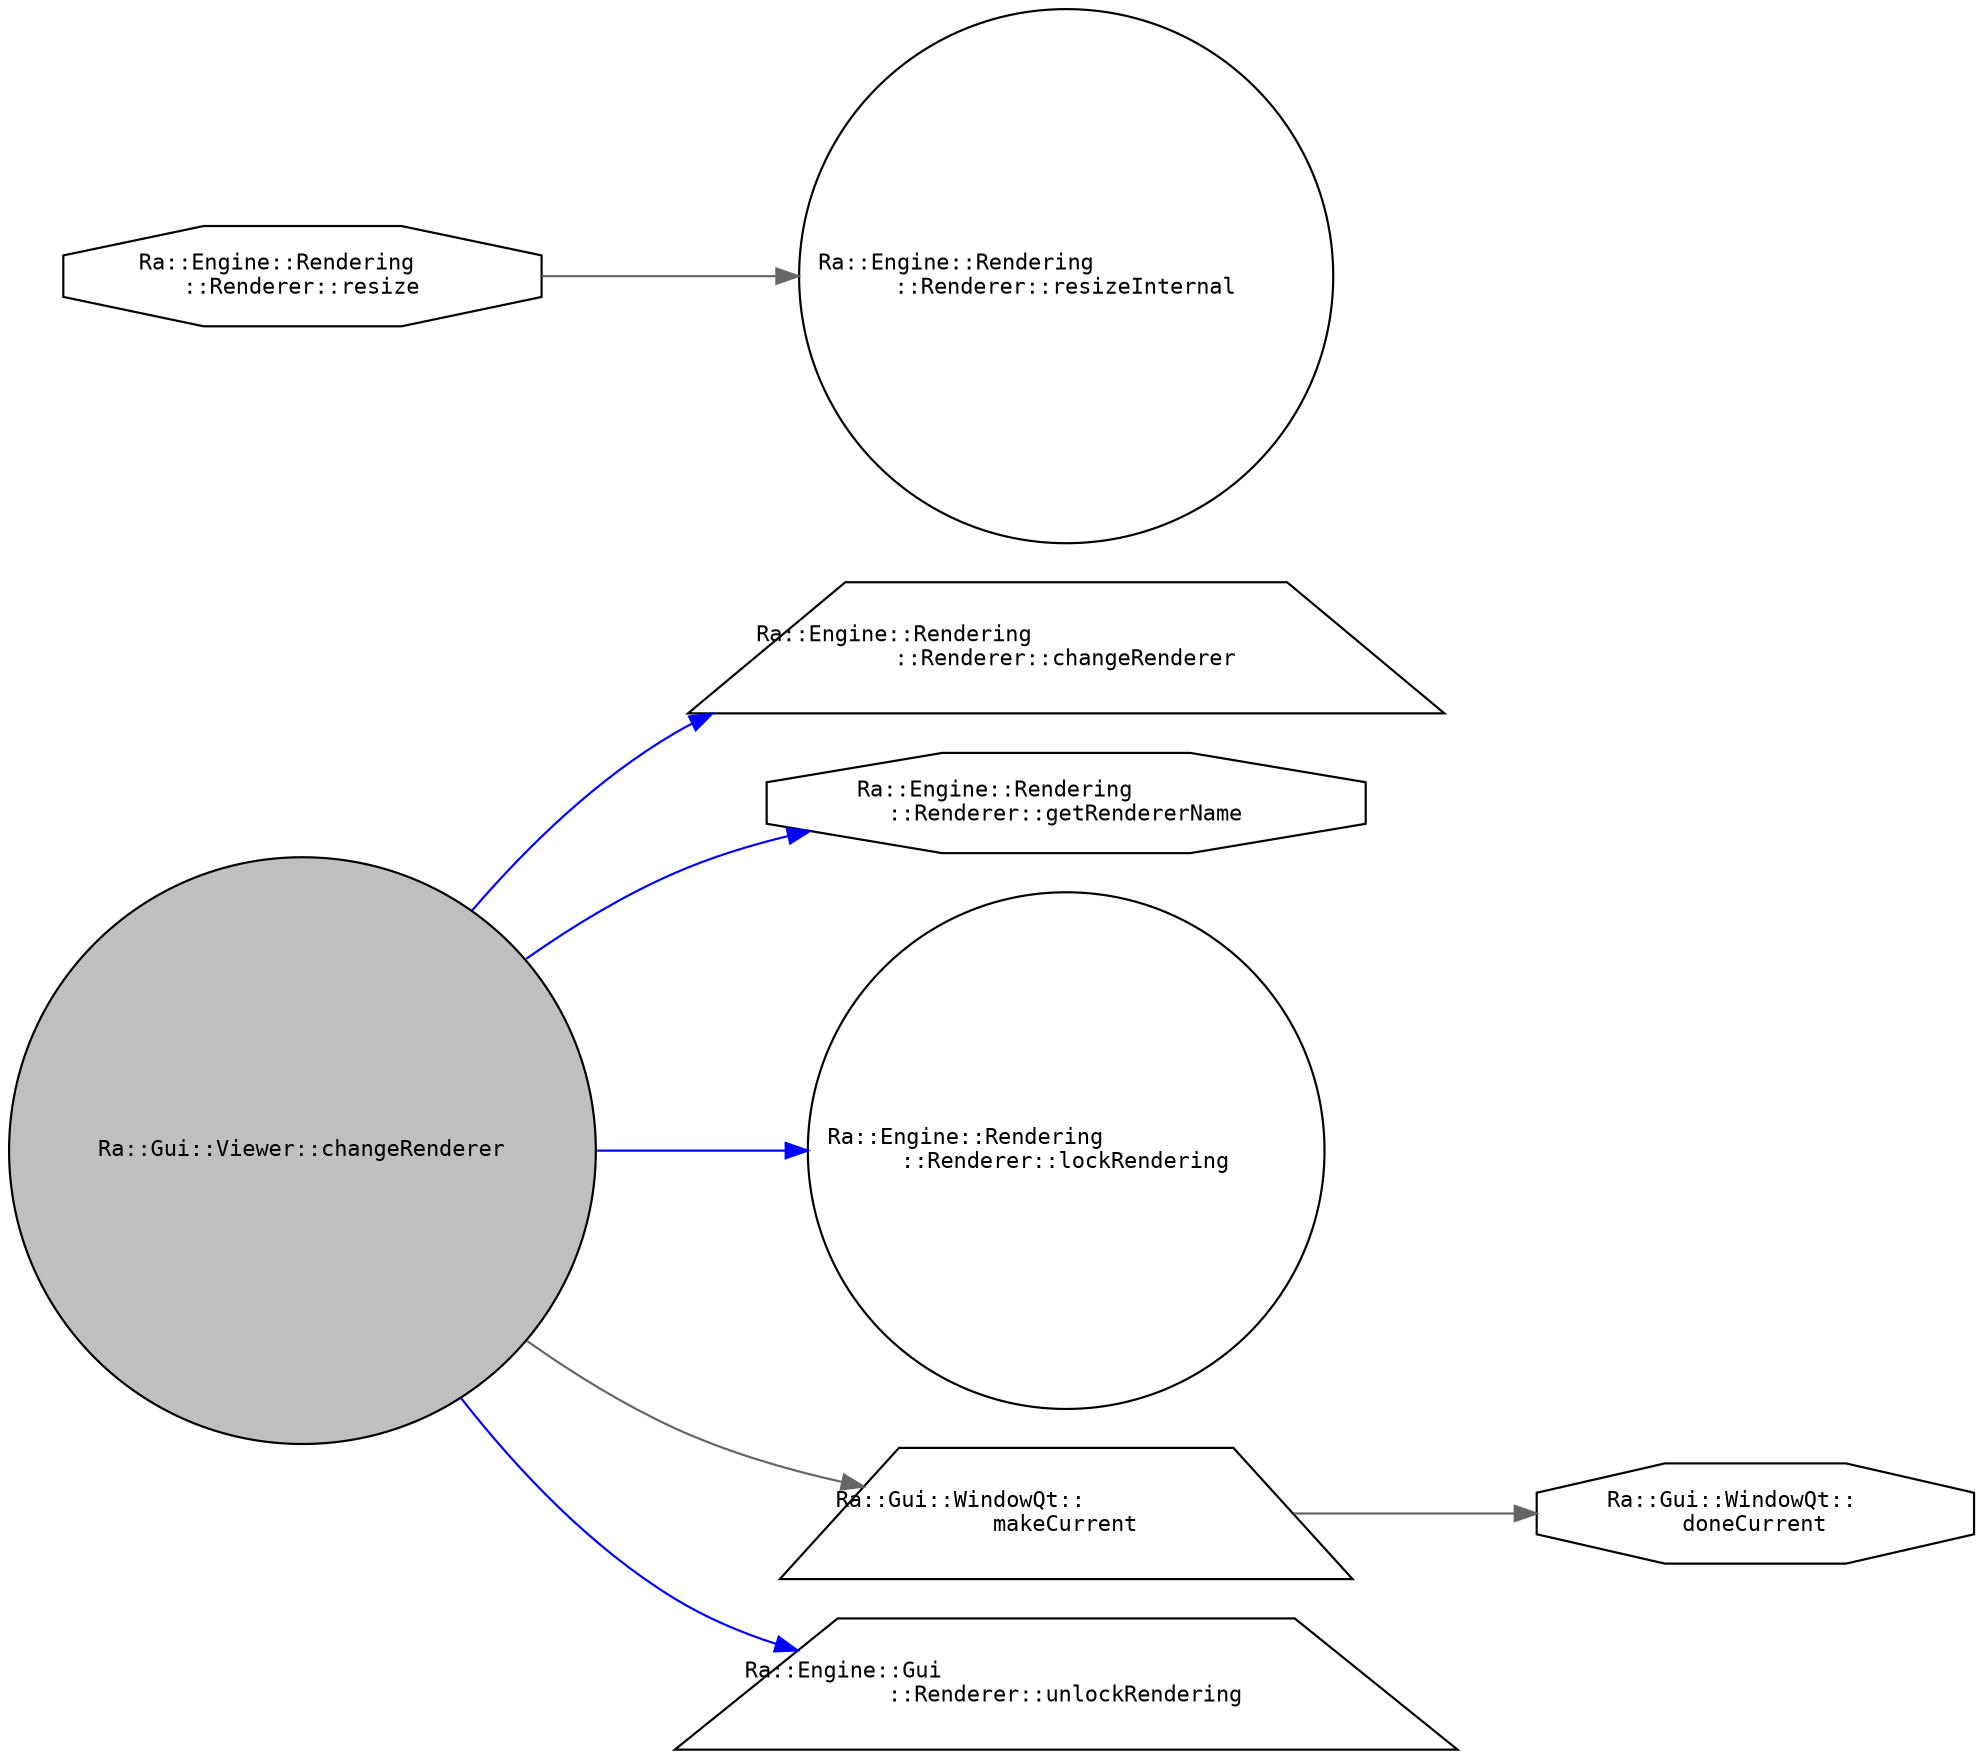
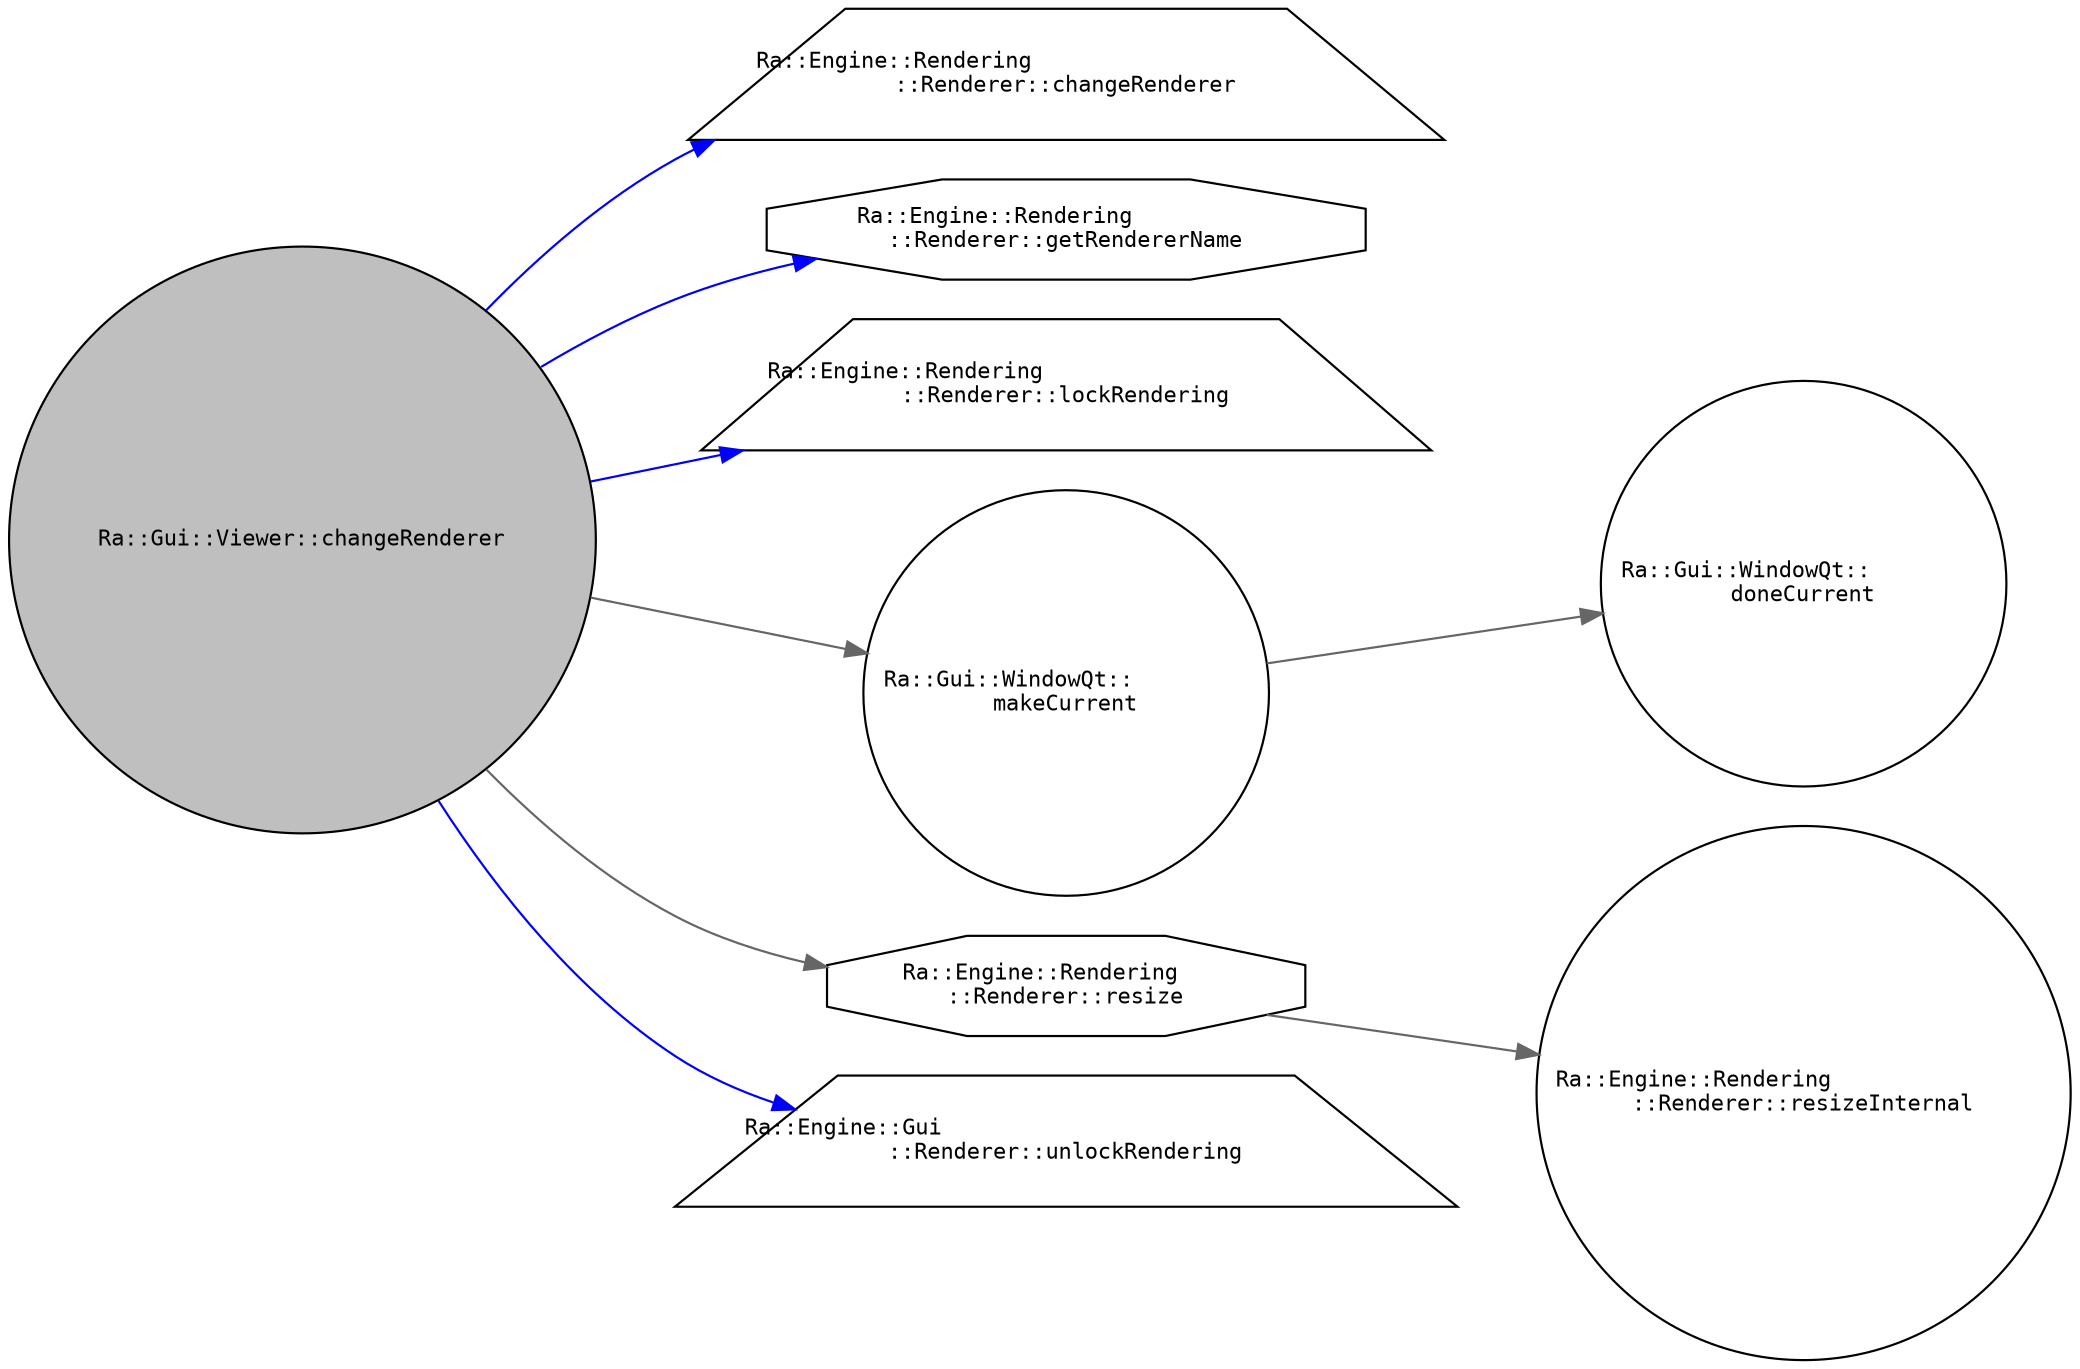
none -> (632, 890)
(1066, 1151) -> (1066, 385)
(1066, 1514) -> (1066, 693)
(1755, 1514) -> (1804, 584)
